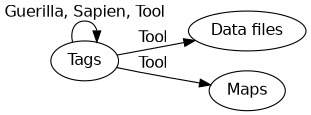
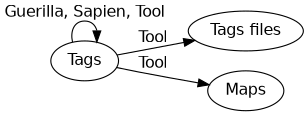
(247, 31) -> (246, 31)
